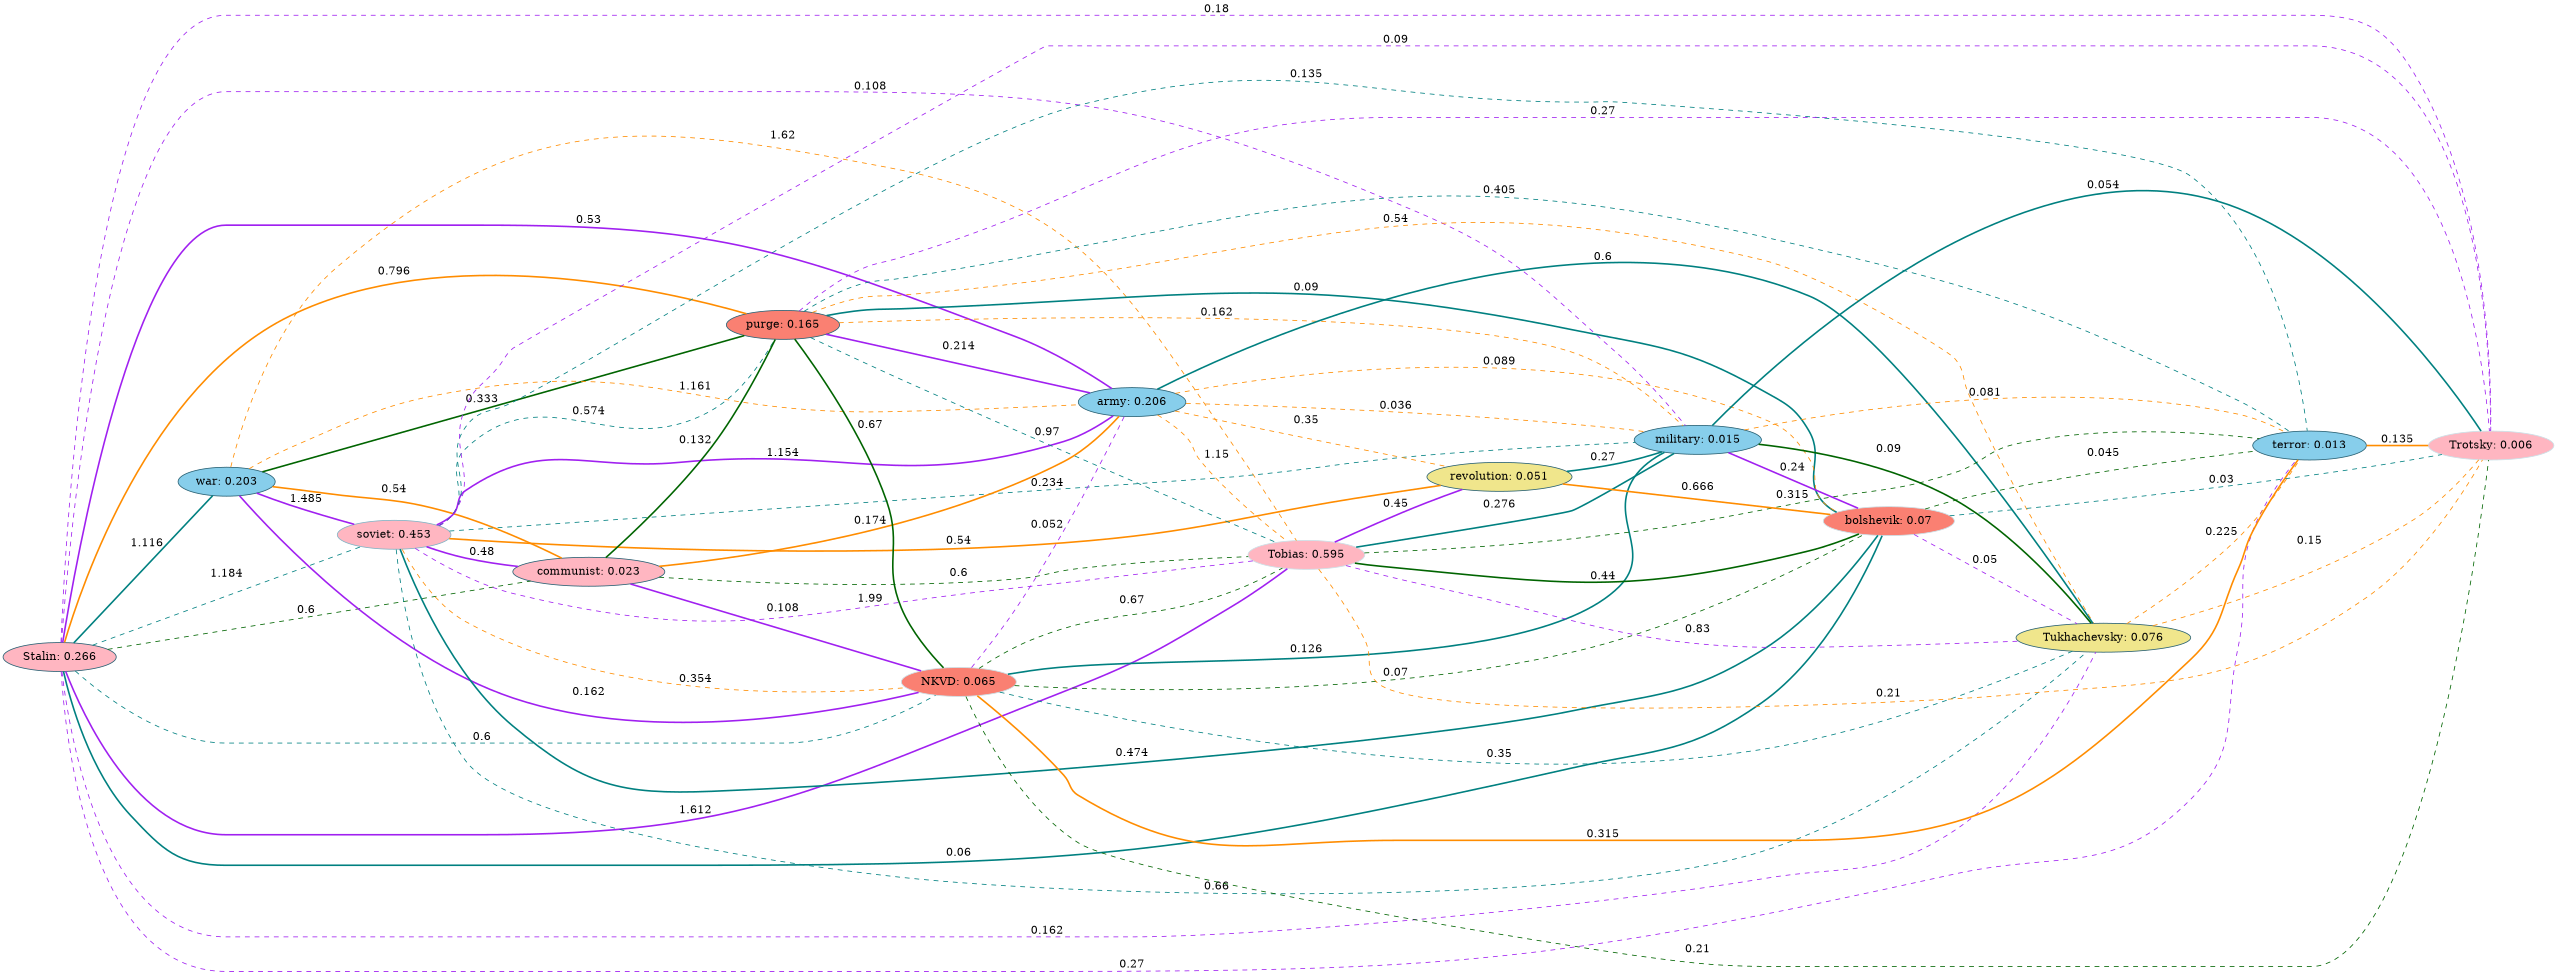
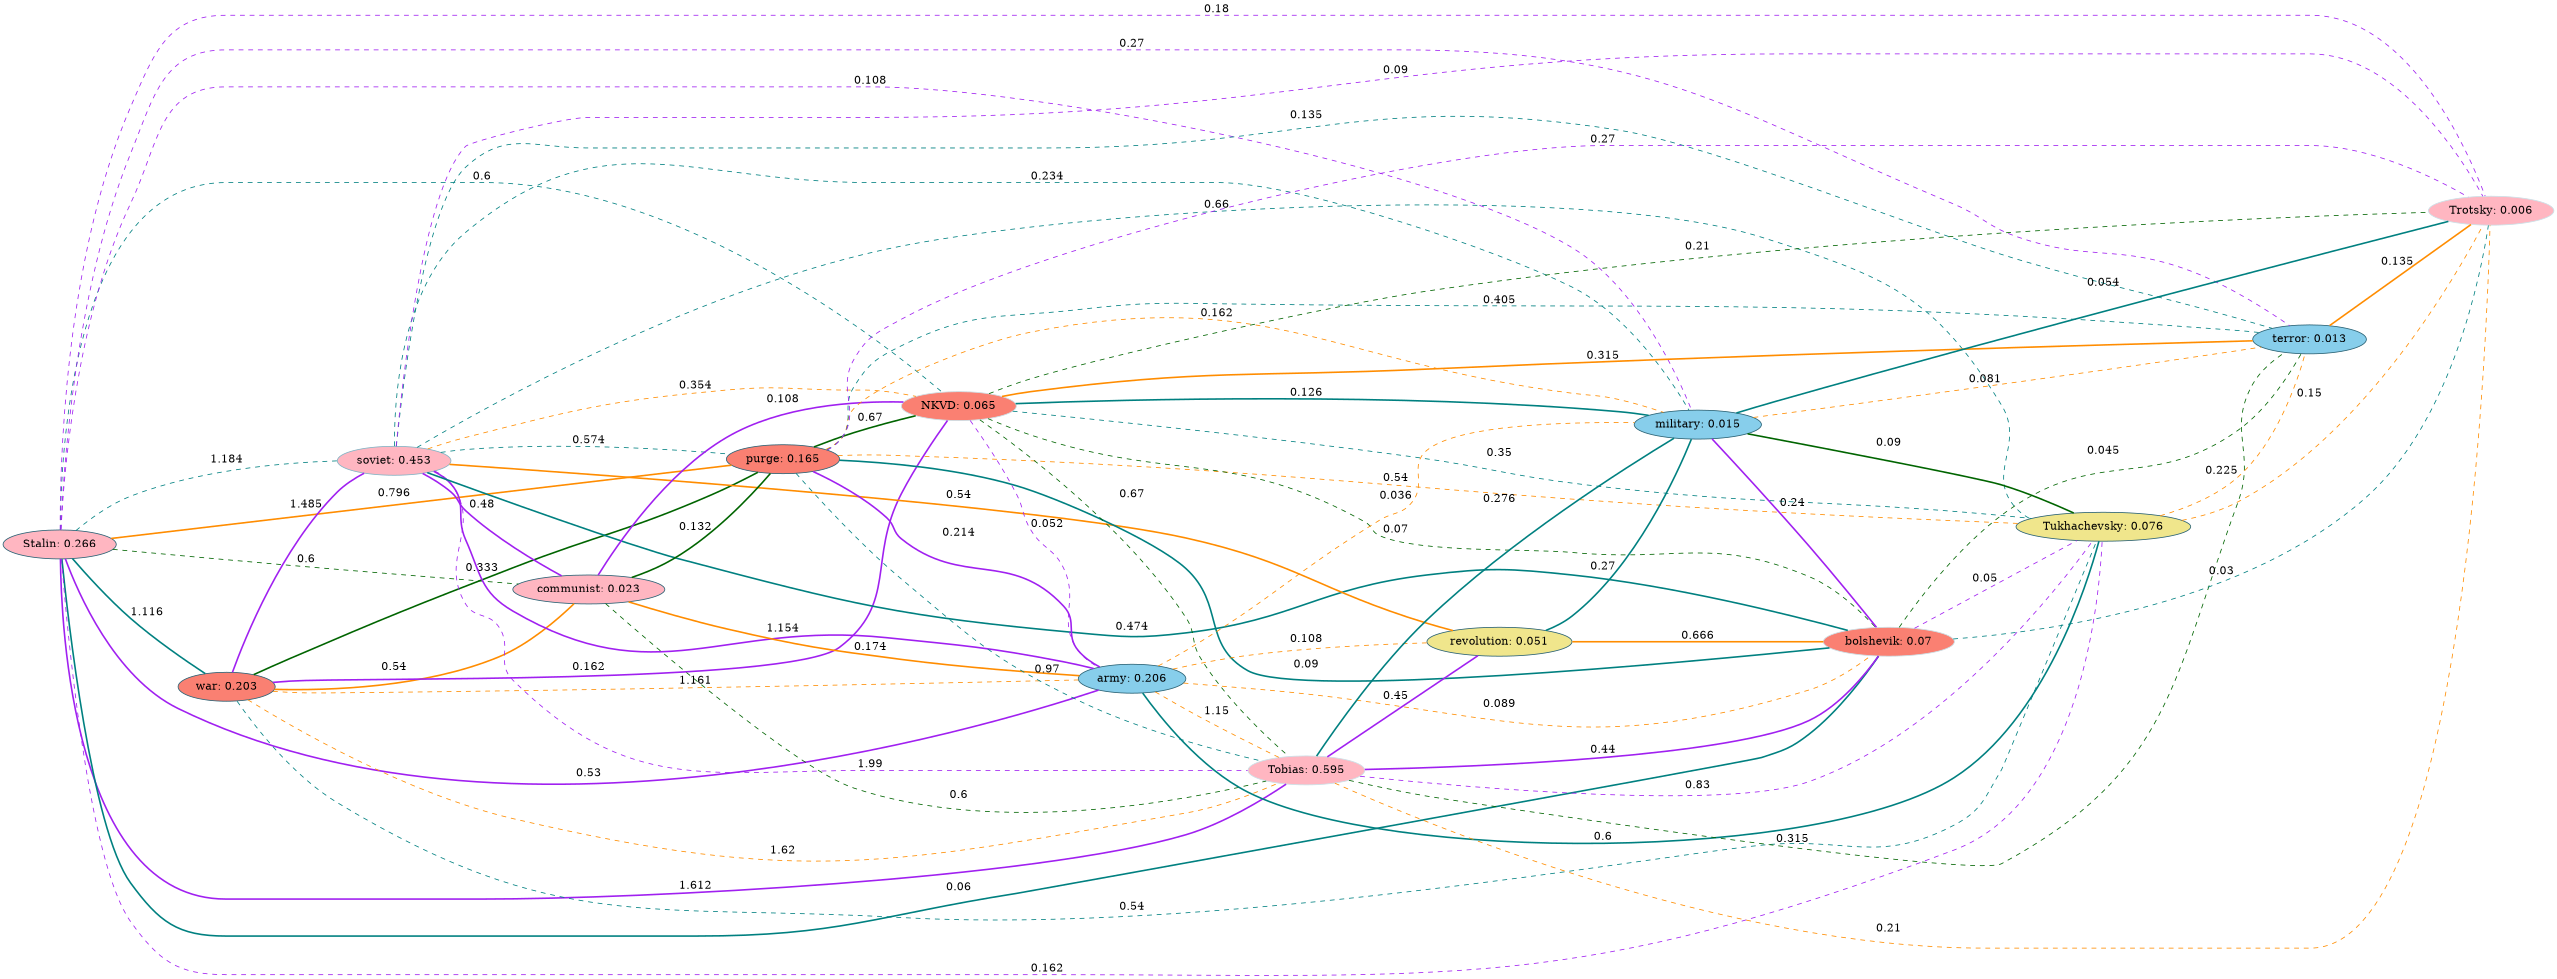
(1306, 420) -> (1306, 639)
(227, 482) -> (227, 687)
(1609, 582) -> (1636, 754)
none -> (1228, 909)
